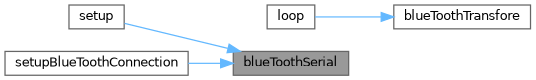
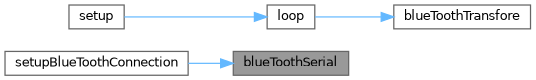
(176, 36) -> (189, 17)
